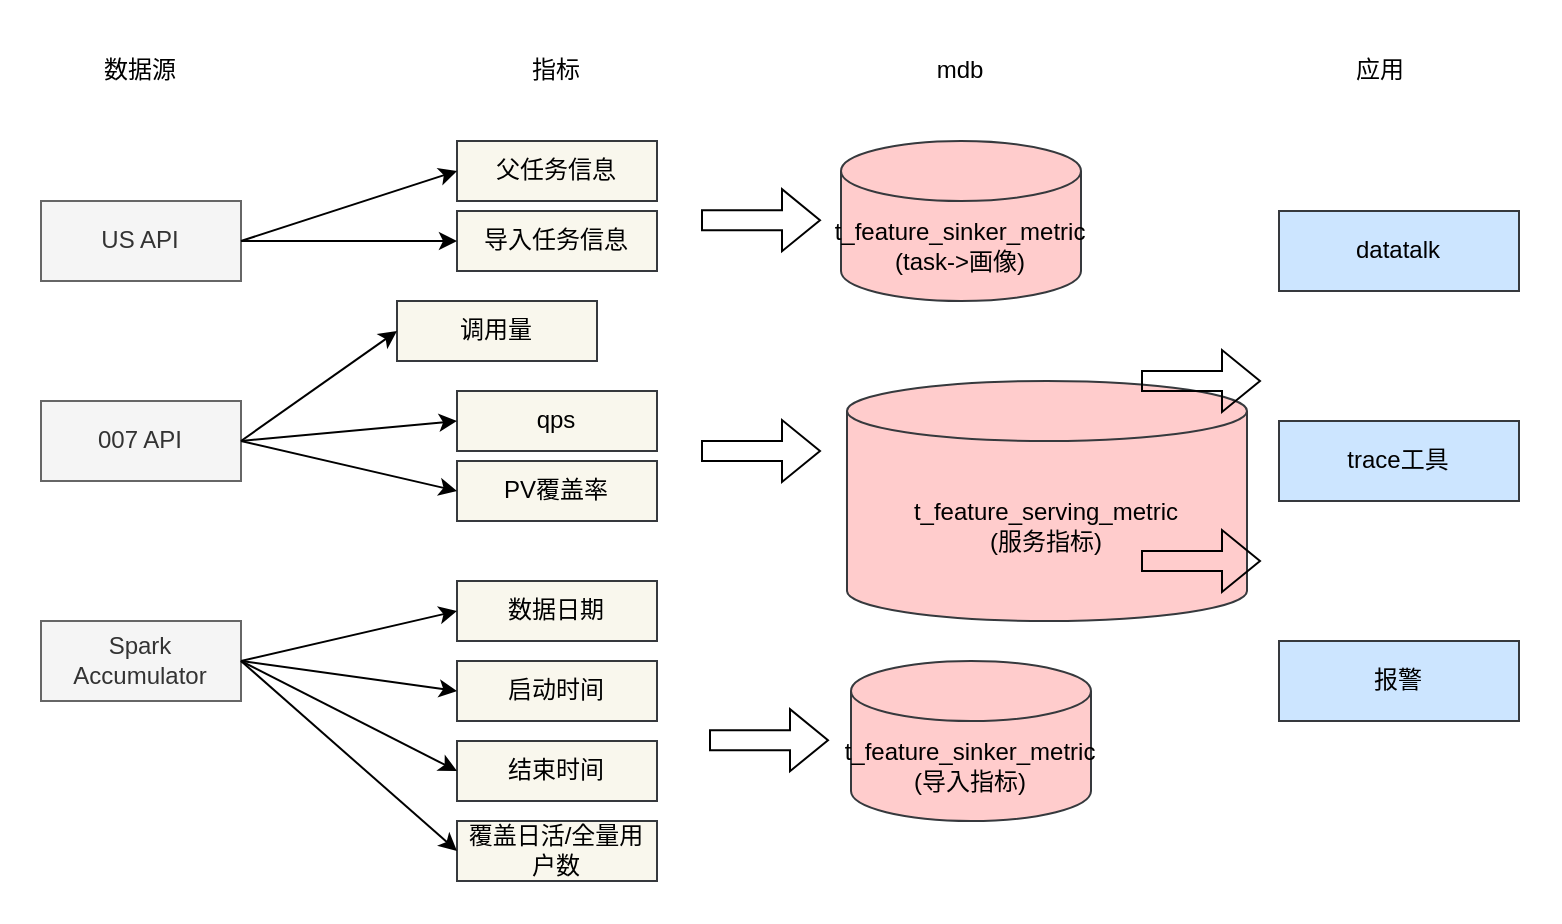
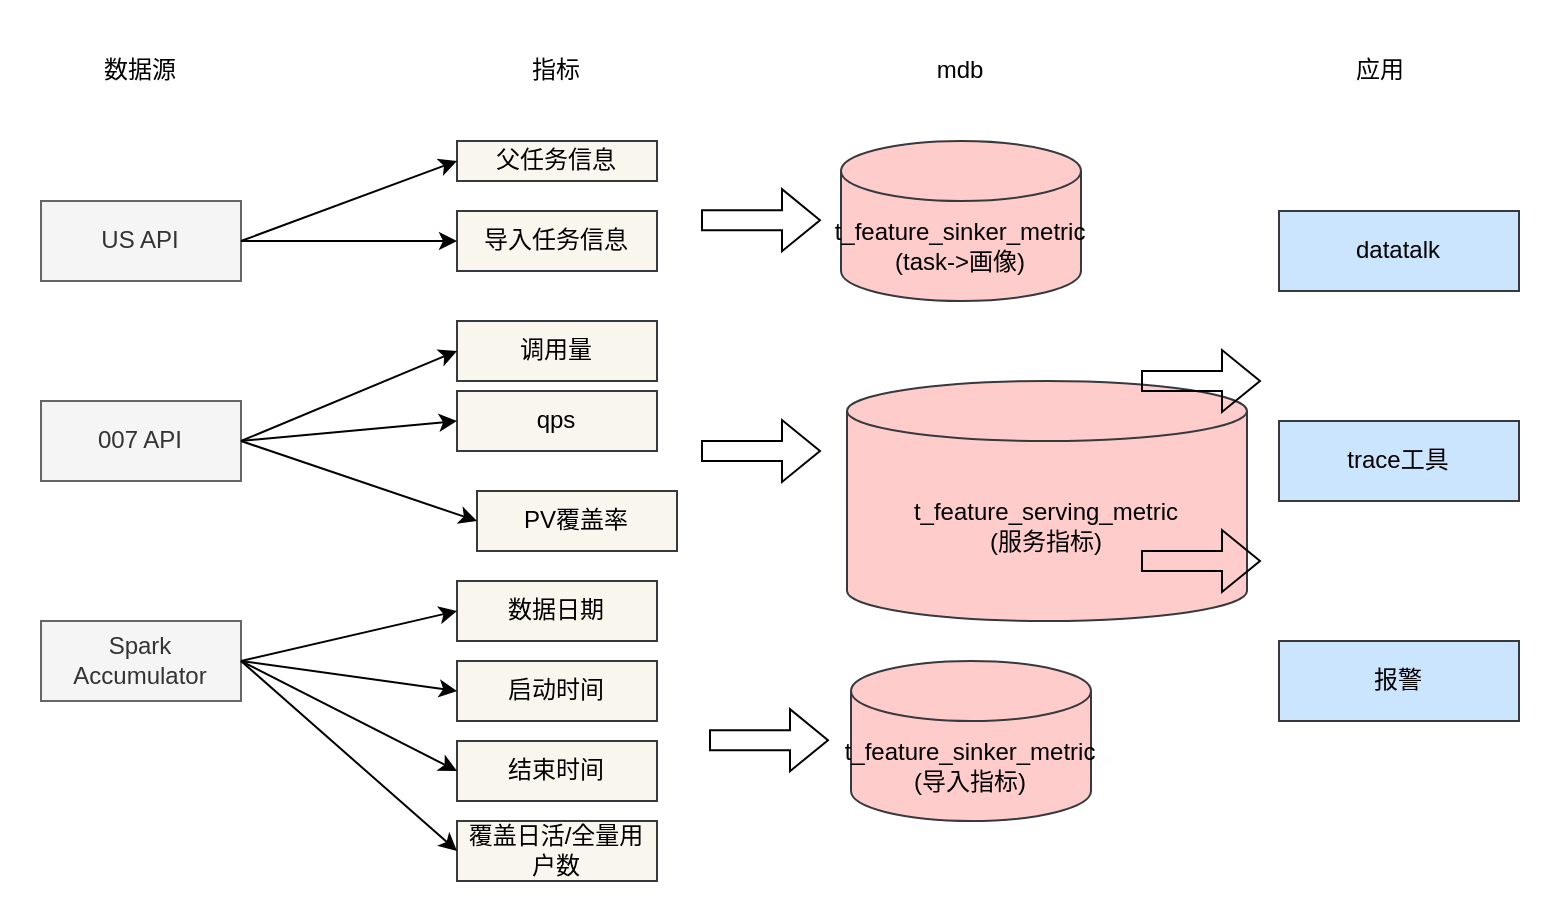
(557, 171) -> (557, 161)
(497, 331) -> (557, 351)
(557, 491) -> (577, 521)
